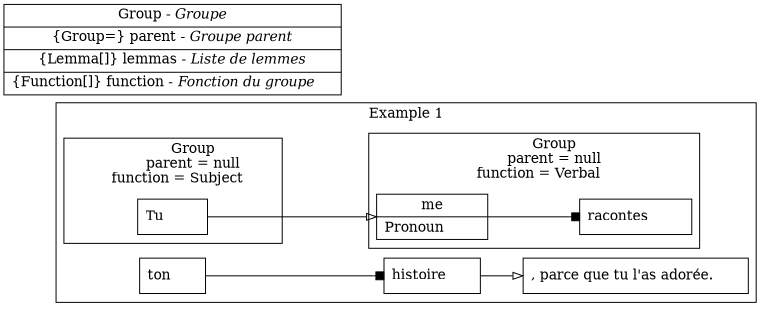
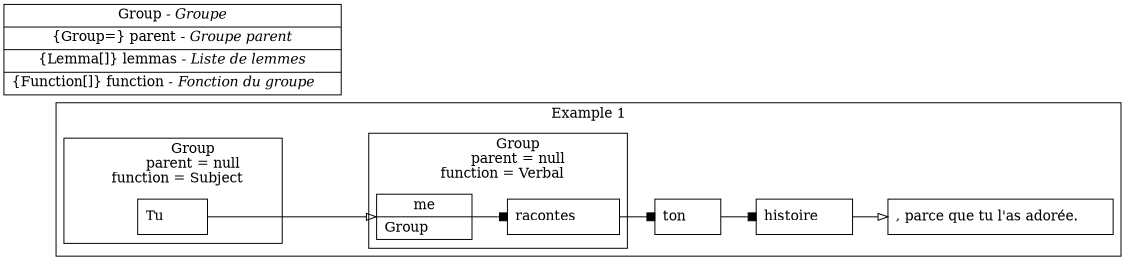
none -> (633, 217)
(432, 228) -> (424, 228)
